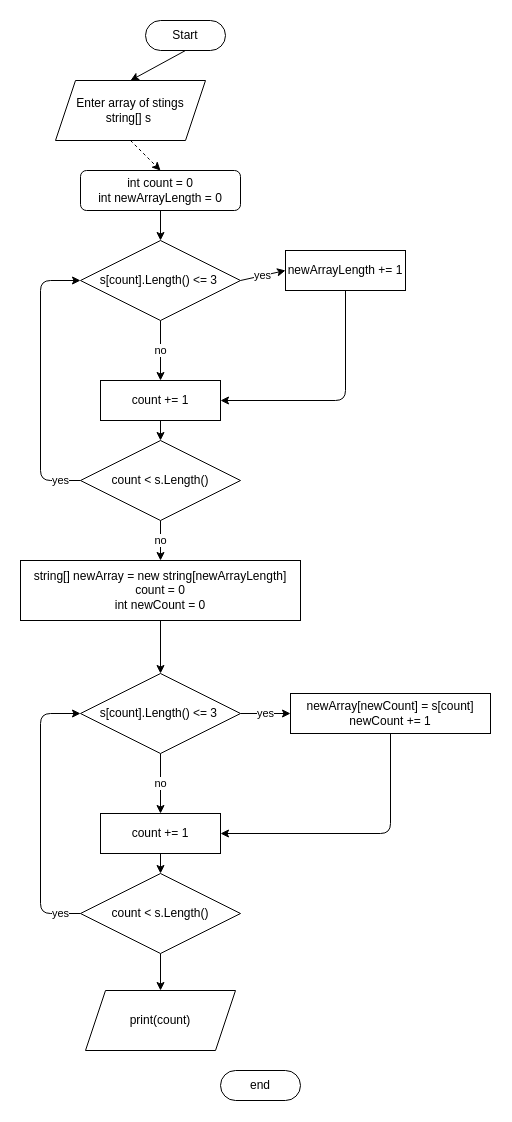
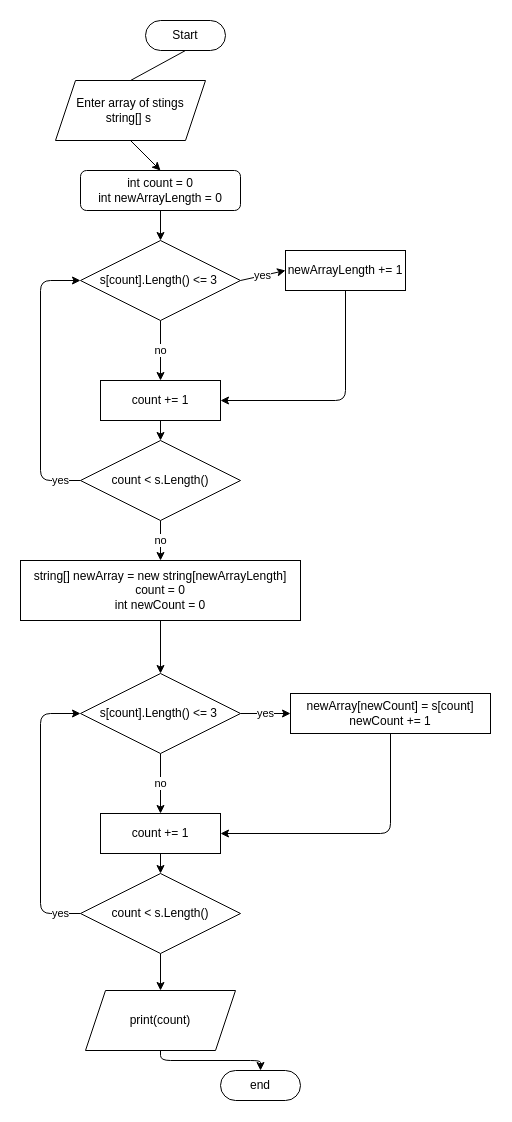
(138, 76) -> (135, 78)
(143, 153) -> (143, 153)
none -> (209, 1061)
